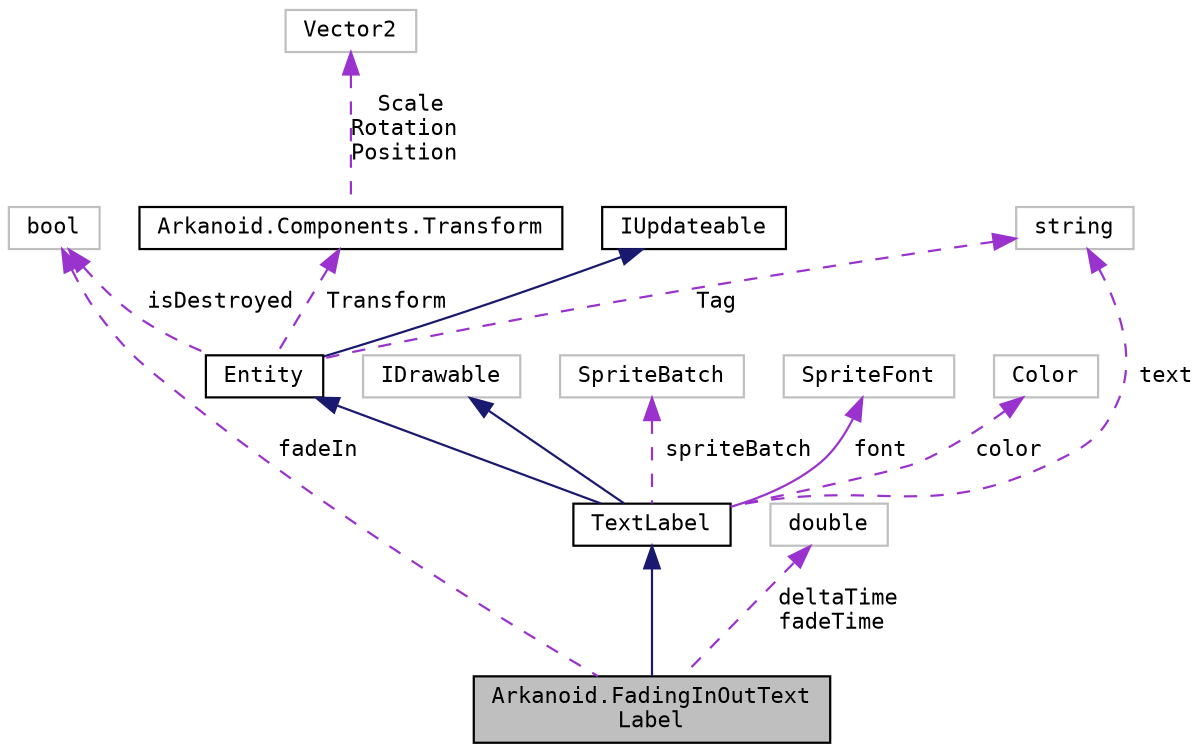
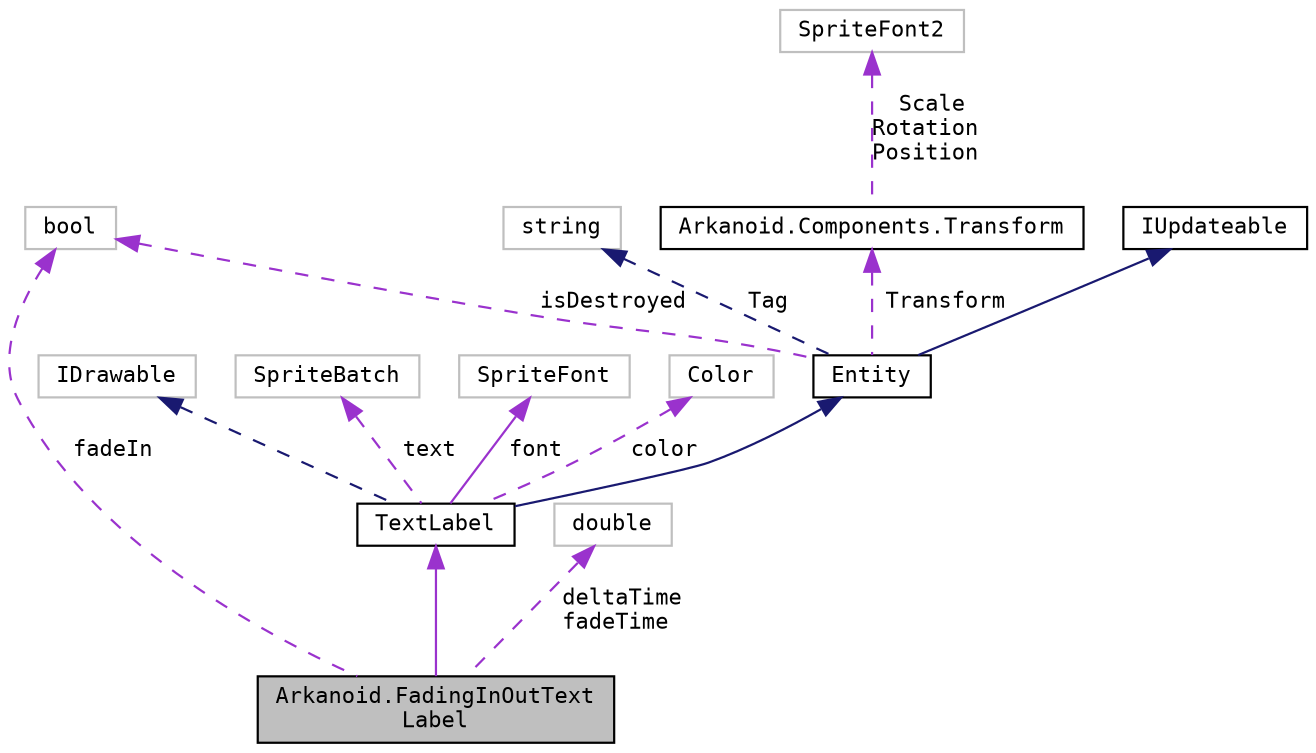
(351, 31) -> (872, 31)
(658, 295) -> (727, 307)
(733, 451) -> (424, 451)
(556, 457) -> (287, 455)
(1008, 481) -> none
(652, 622) -> (436, 622)
